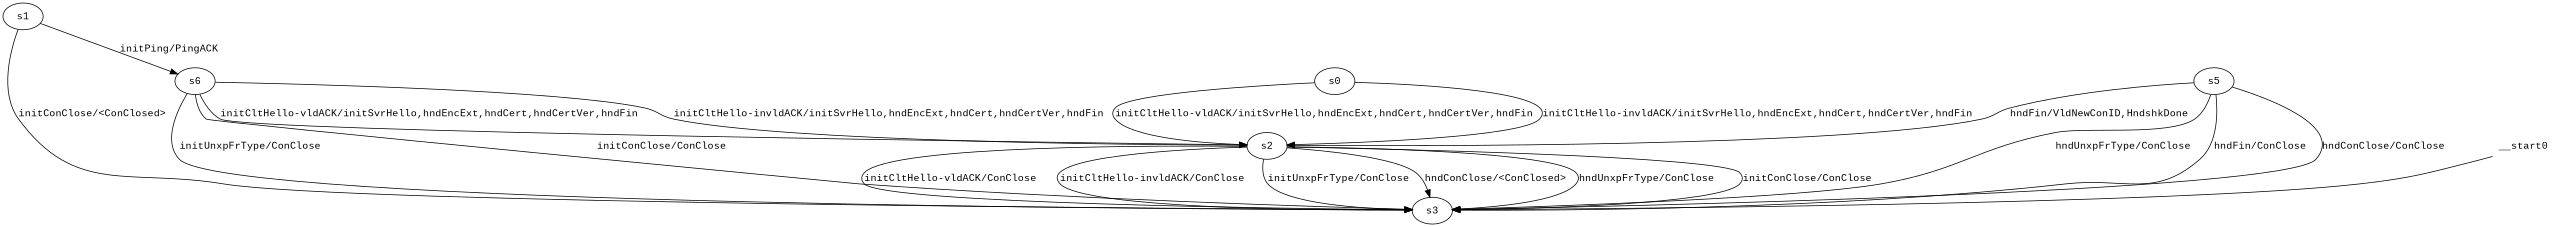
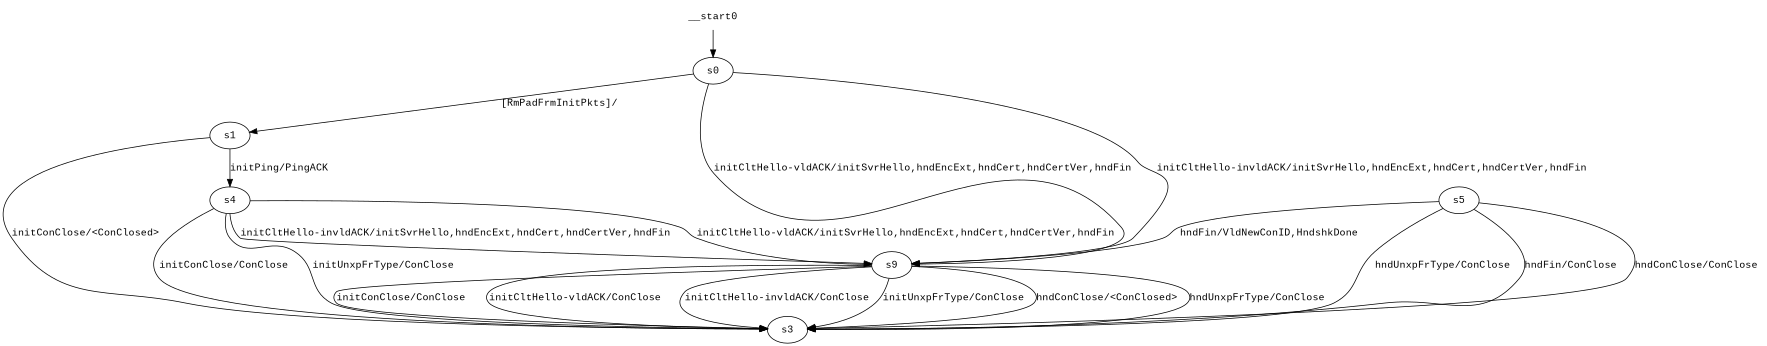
(195, 81) -> (230, 200)
none -> (475, 103)
(1267, 146) -> (892, 265)
(1978, 202) -> (713, 40)
